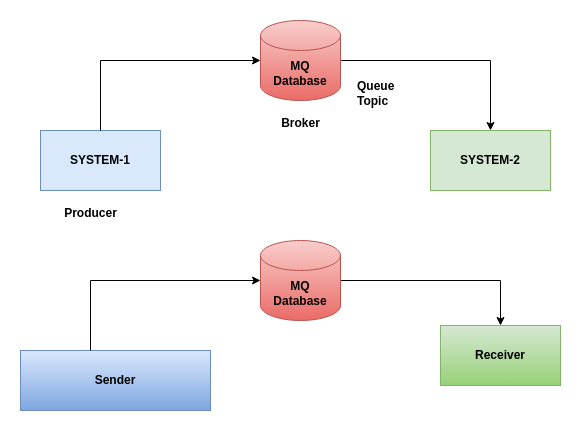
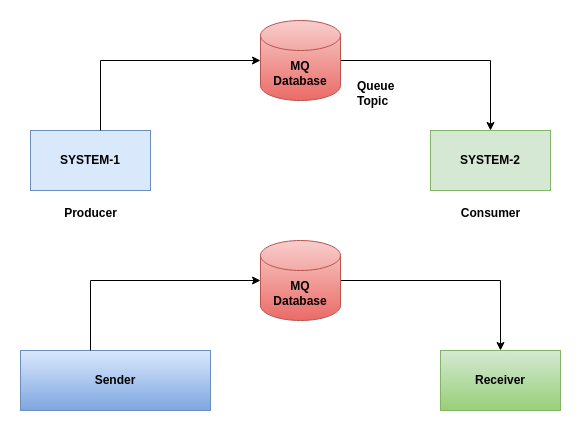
(301, 124) -> none
(101, 161) -> (91, 161)
none -> (491, 214)
(501, 356) -> (501, 381)
